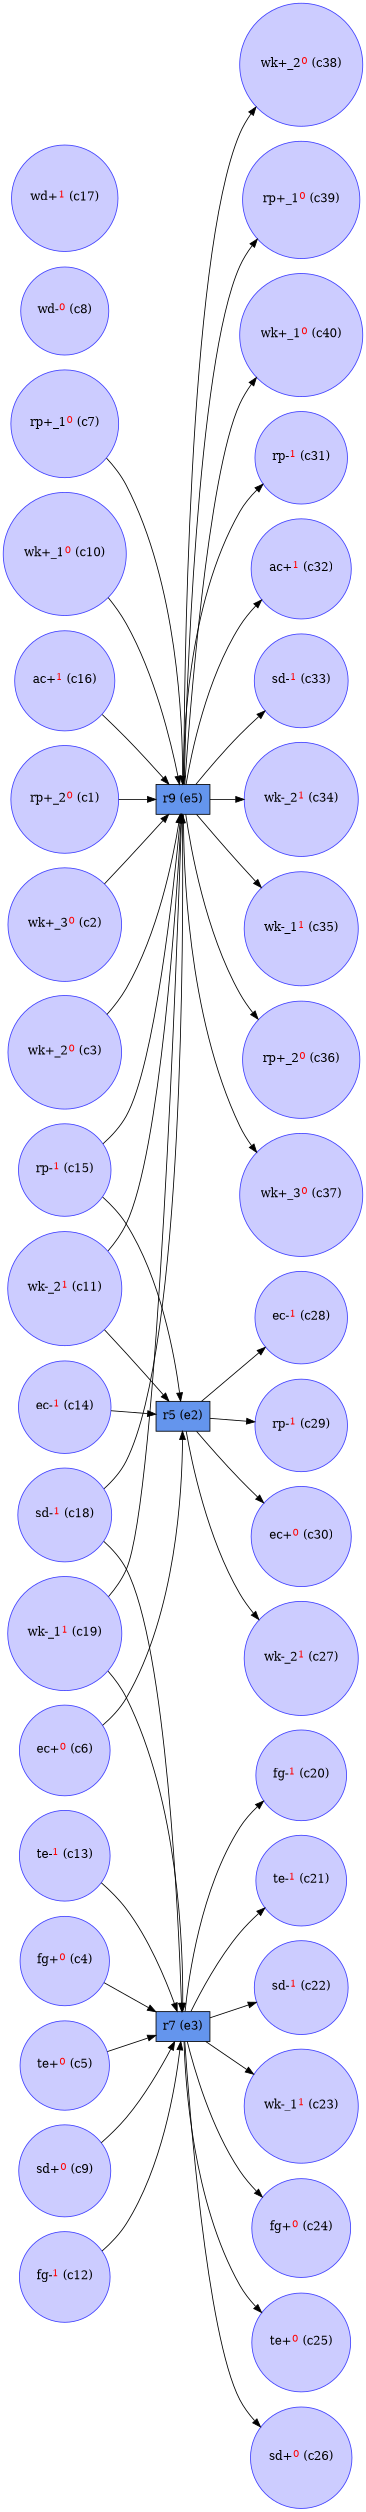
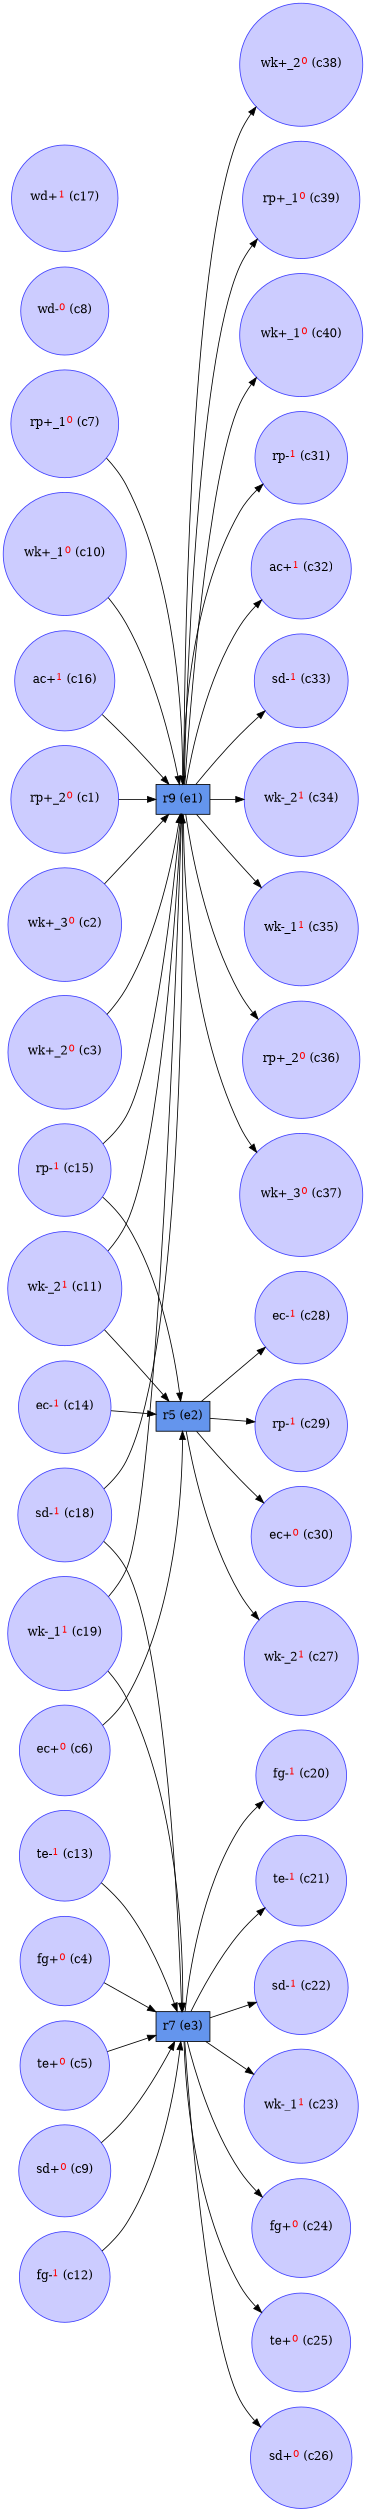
(183, 799) -> (183, 799)
